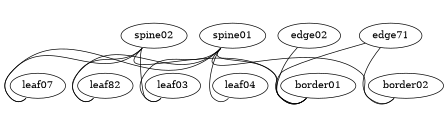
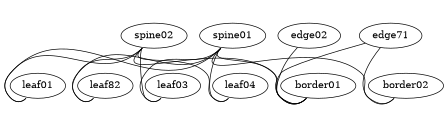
none -> (201, 70)
(38, 86) -> (38, 86)
